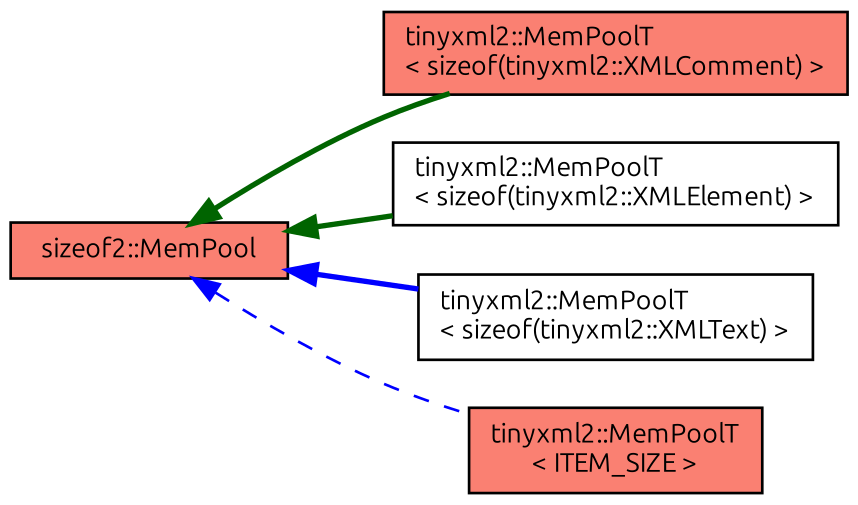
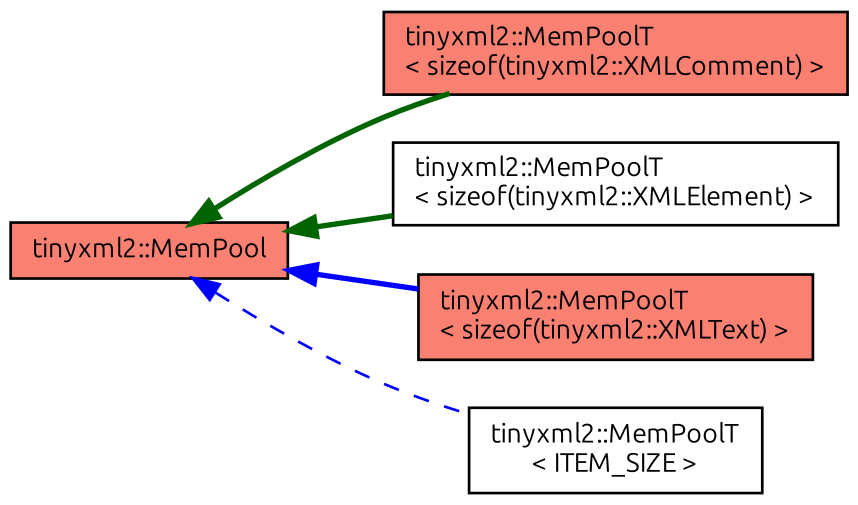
(149, 251) -> (149, 251)
(616, 317) -> (616, 317)
(616, 450) -> (616, 450)
